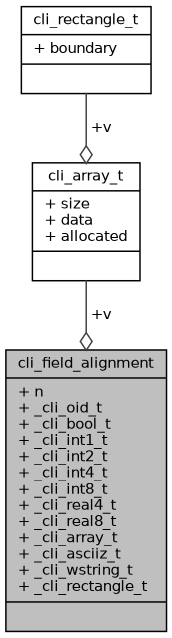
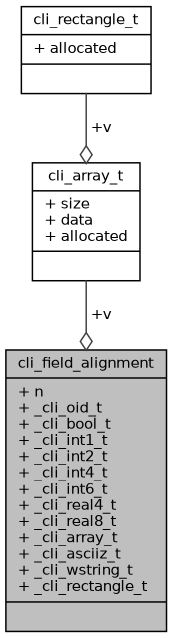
(76, 49) -> (75, 49)
(63, 489) -> (63, 489)
